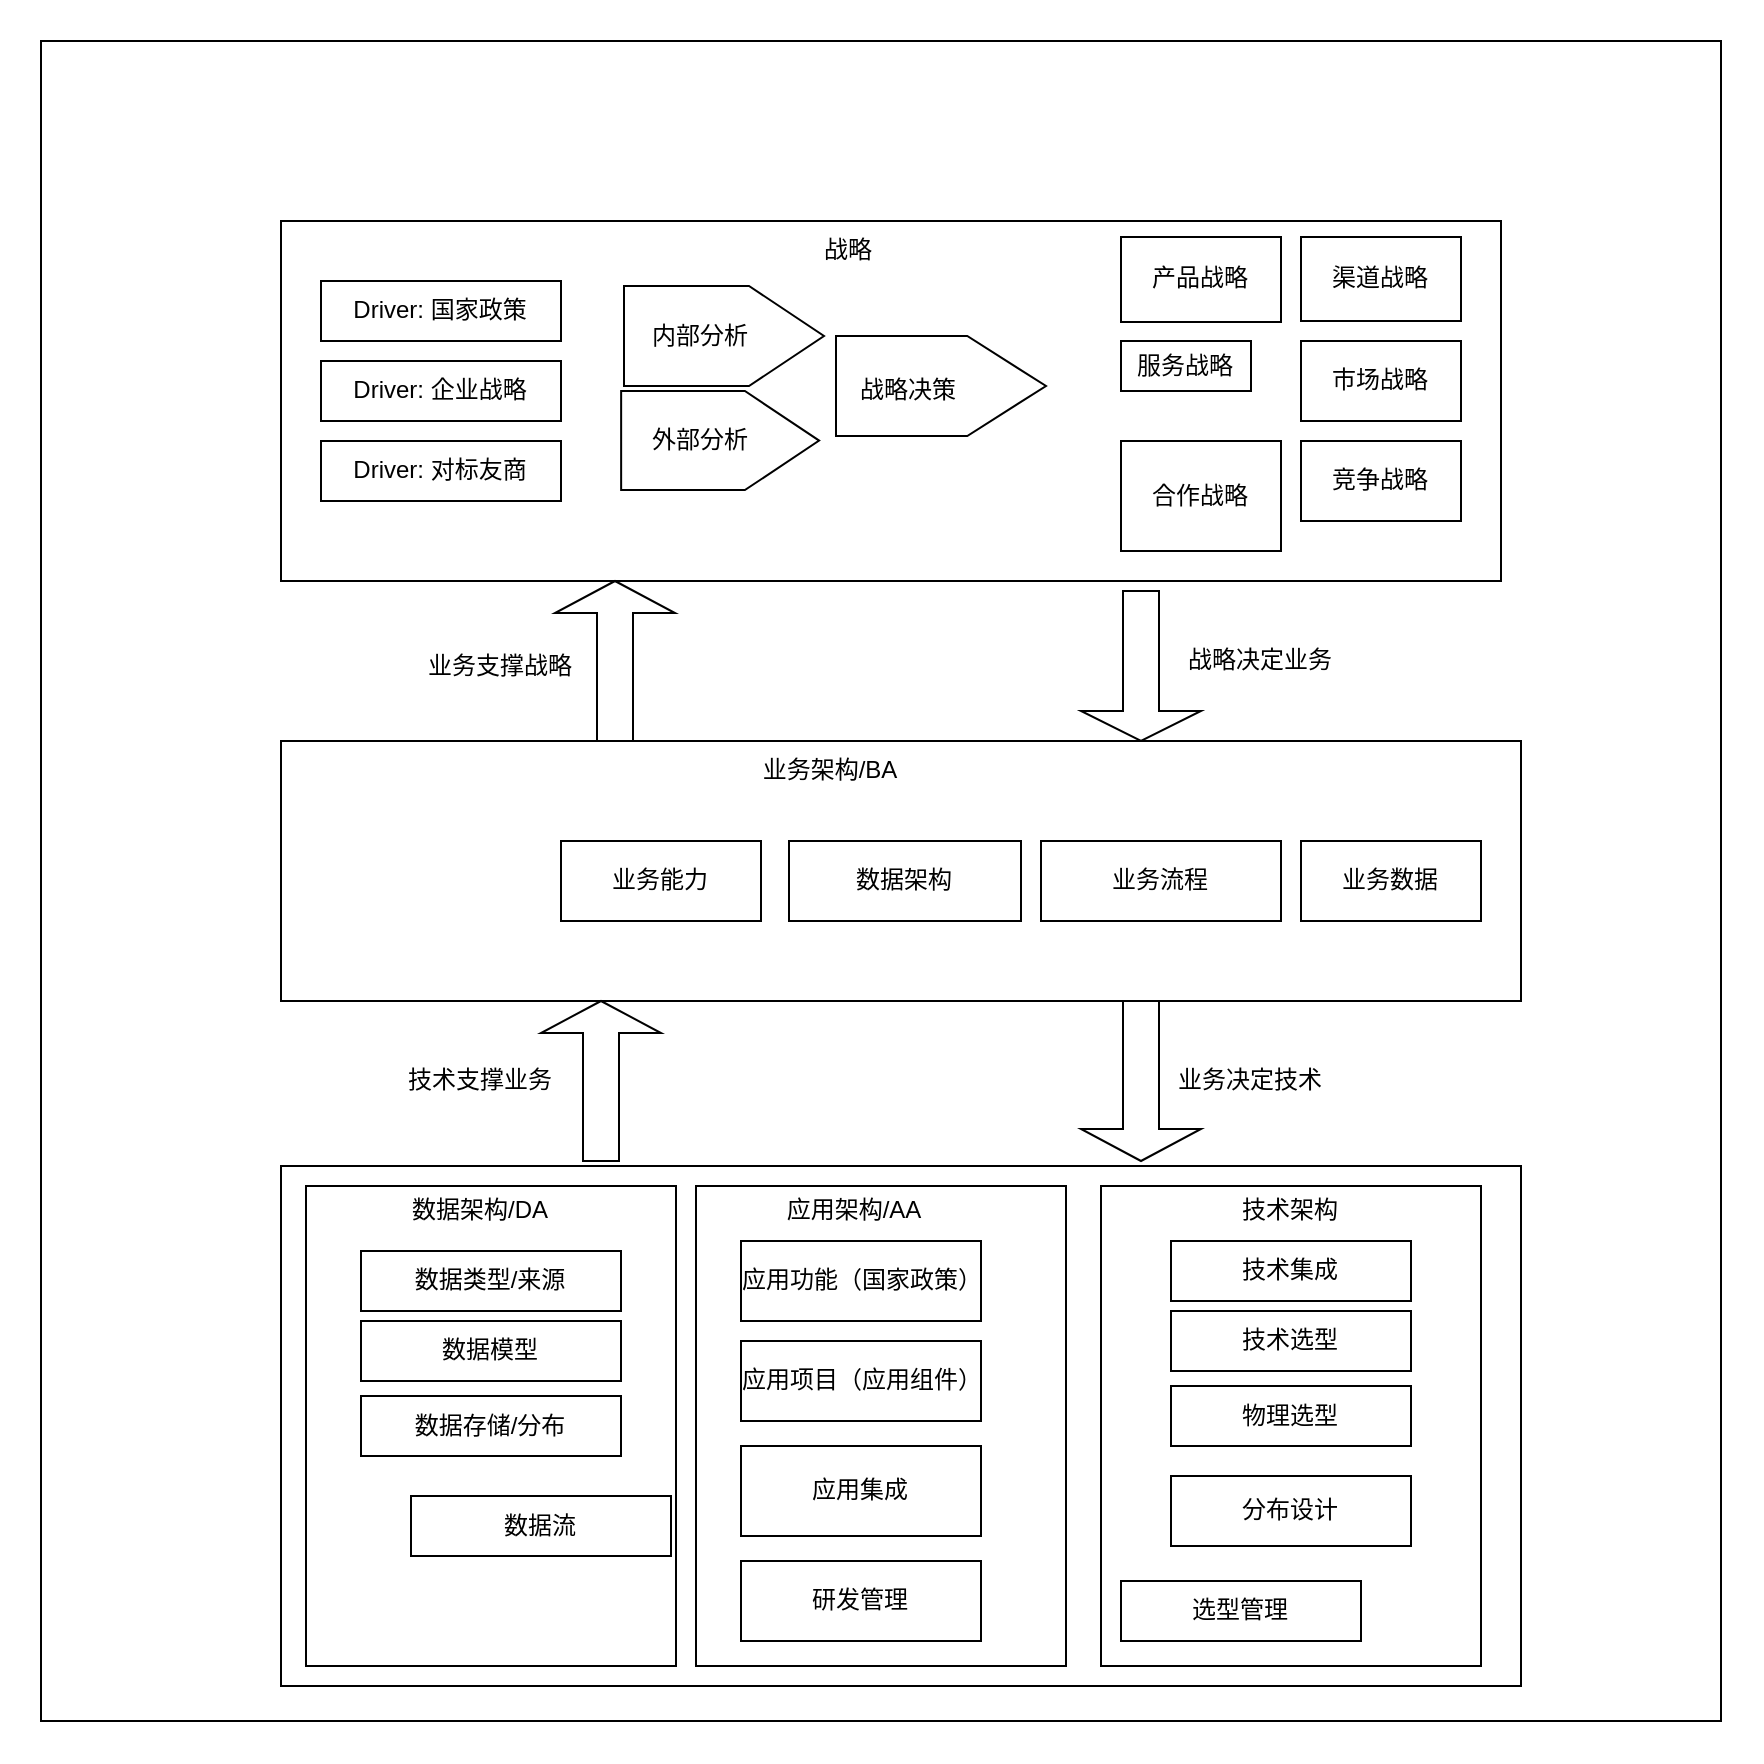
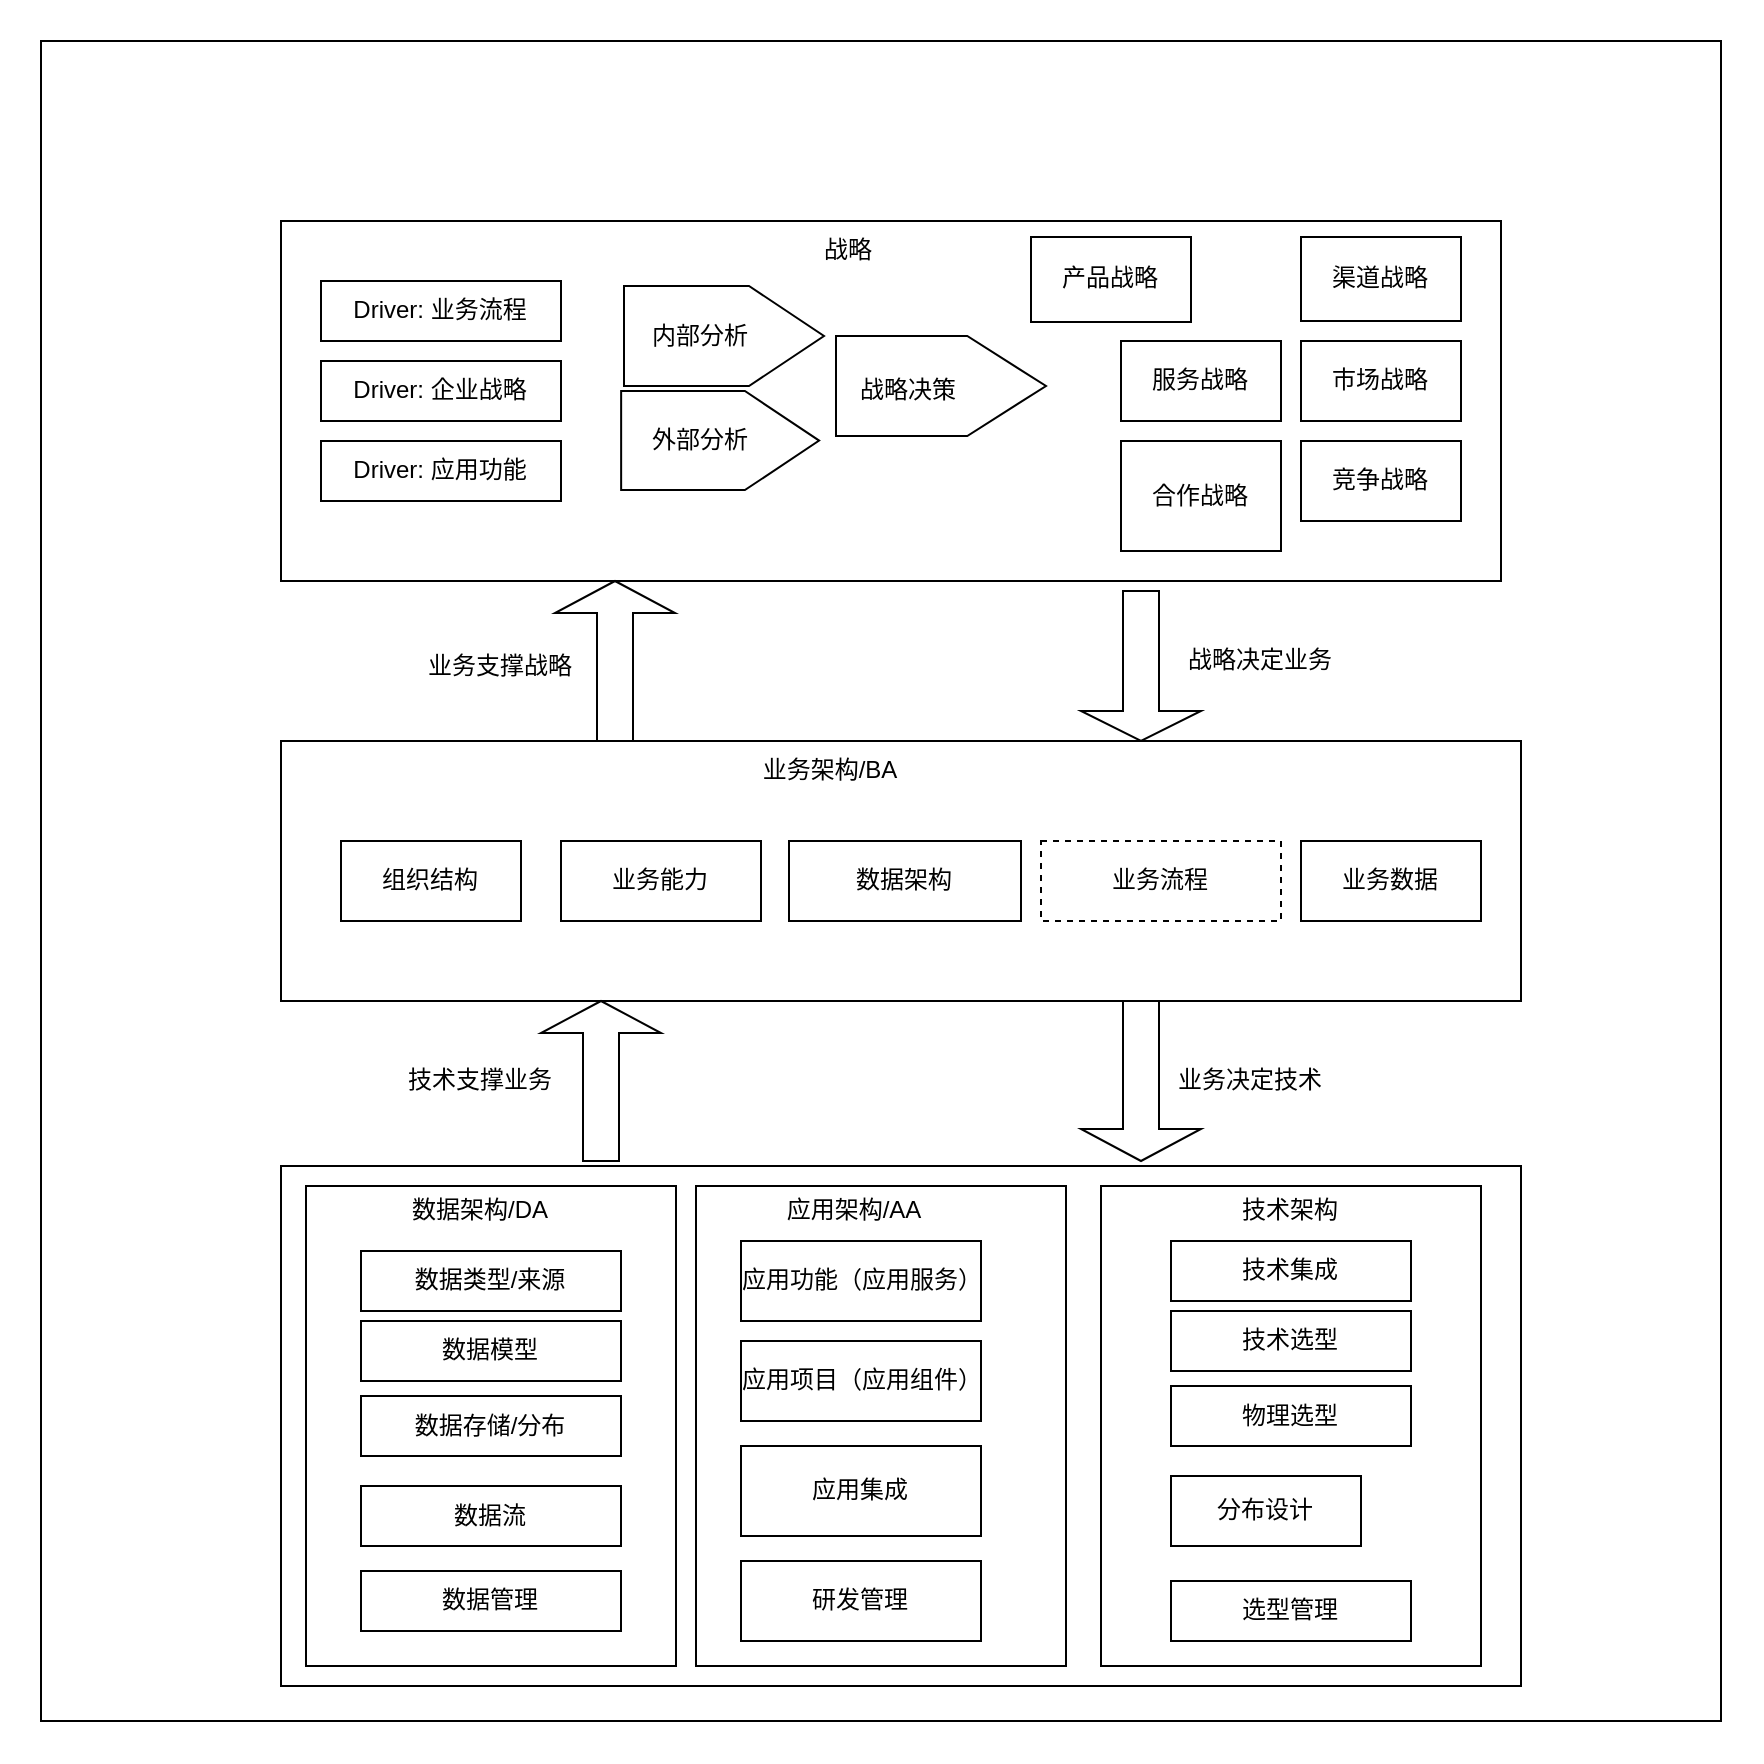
(1201, 280) -> (1111, 280)
(441, 311) -> (441, 311)
(1186, 366) -> (1201, 381)
(441, 471) -> (441, 471)
none -> (431, 881)
(1161, 881) -> (1161, 881)
(861, 1281) -> (861, 1281)
(1291, 1511) -> (1266, 1511)
(541, 1526) -> (491, 1516)
none -> (491, 1601)
(1241, 1611) -> (1291, 1611)
